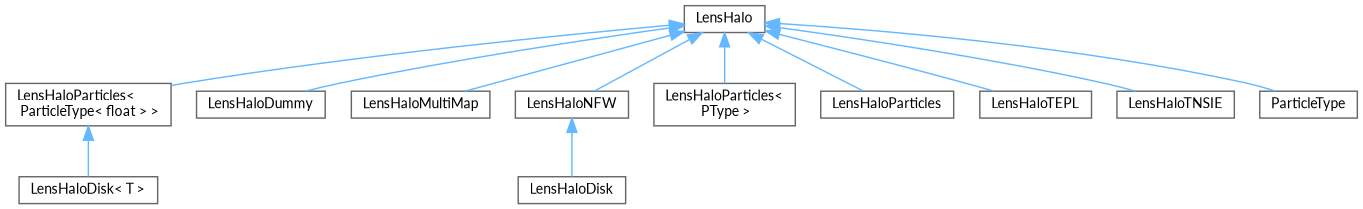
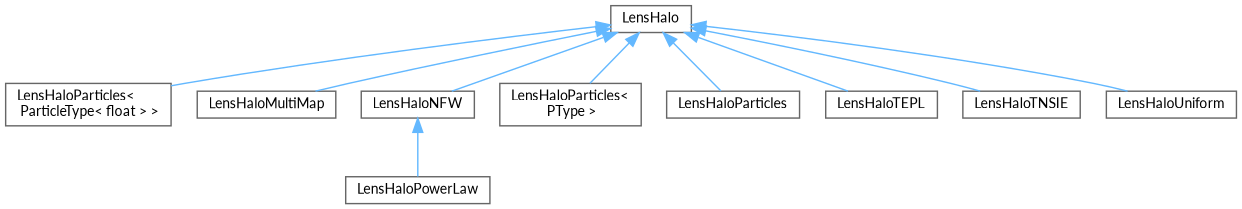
(261, 105) -> none
(1309, 105) -> (1171, 105)
(88, 190) -> none
(572, 190) -> (418, 190)
